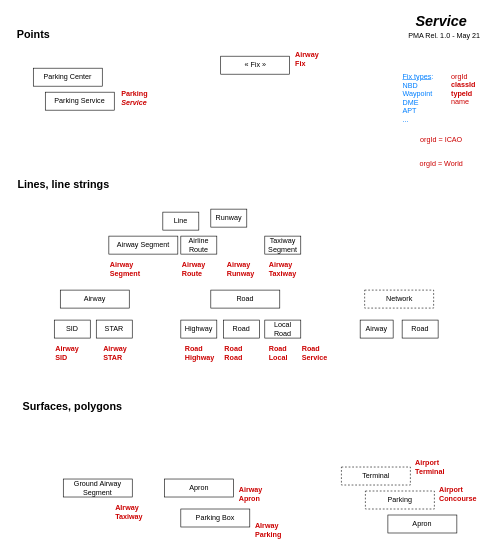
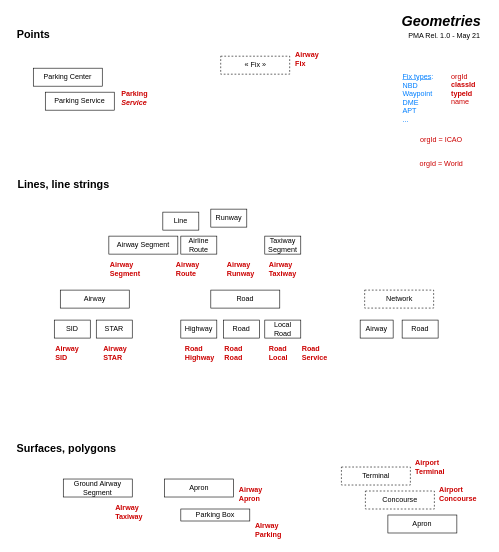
(442, 21) -> (442, 21)
(255, 65) -> (255, 65)
(196, 269) -> (190, 269)
(72, 407) -> (66, 449)
(400, 500) -> (400, 500)
(215, 518) -> (215, 515)
